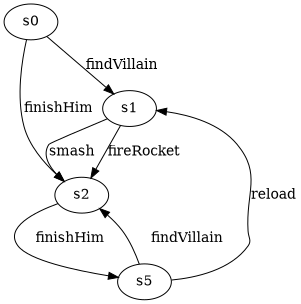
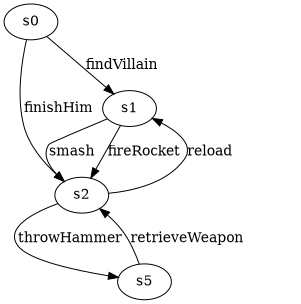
(250, 197) -> (172, 172)
(70, 239) -> (70, 239)
(187, 239) -> (187, 239)
